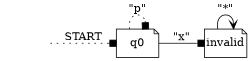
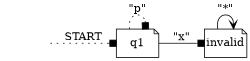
(138, 43) -> (138, 43)
